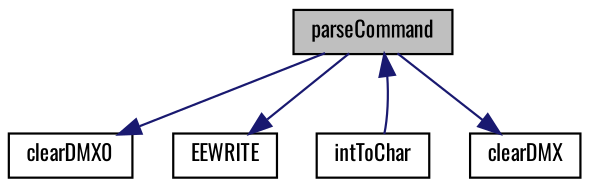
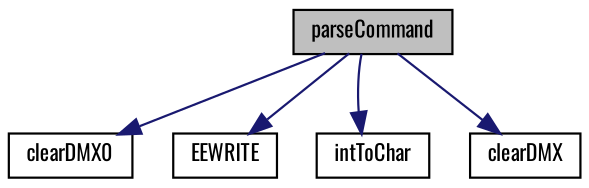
(388, 105) -> (358, 83)
